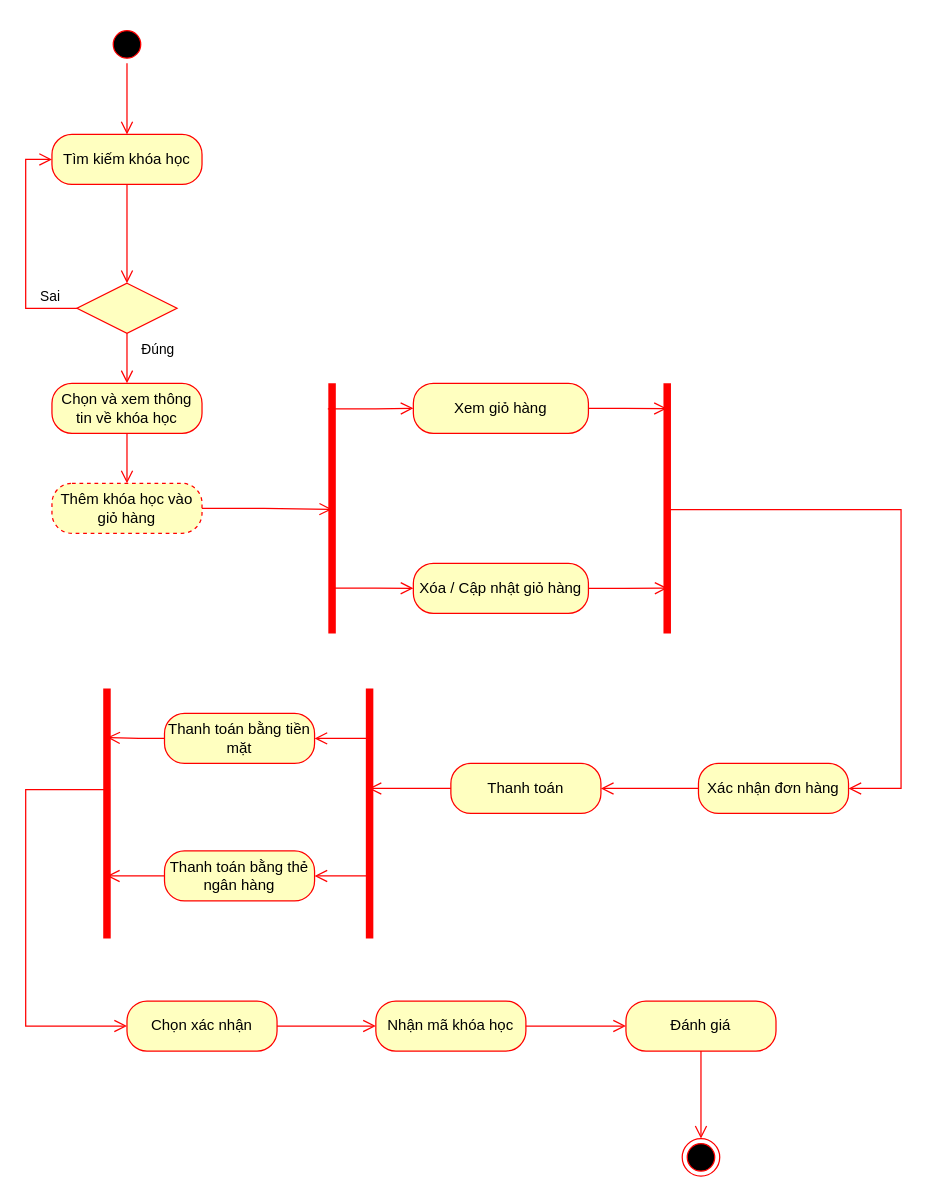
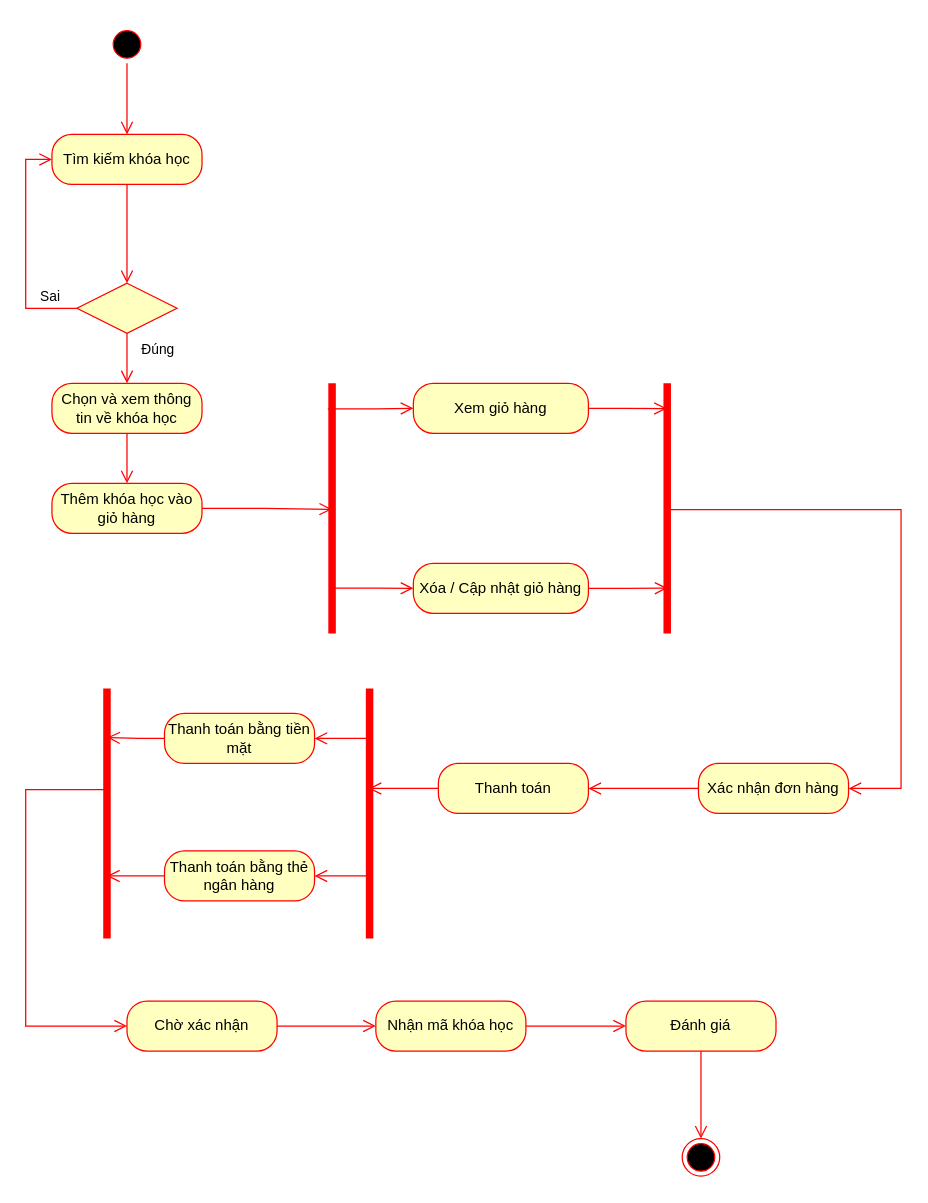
(127, 508) -> (127, 508)
(526, 788) -> (513, 788)
(202, 1026) -> (202, 1026)
